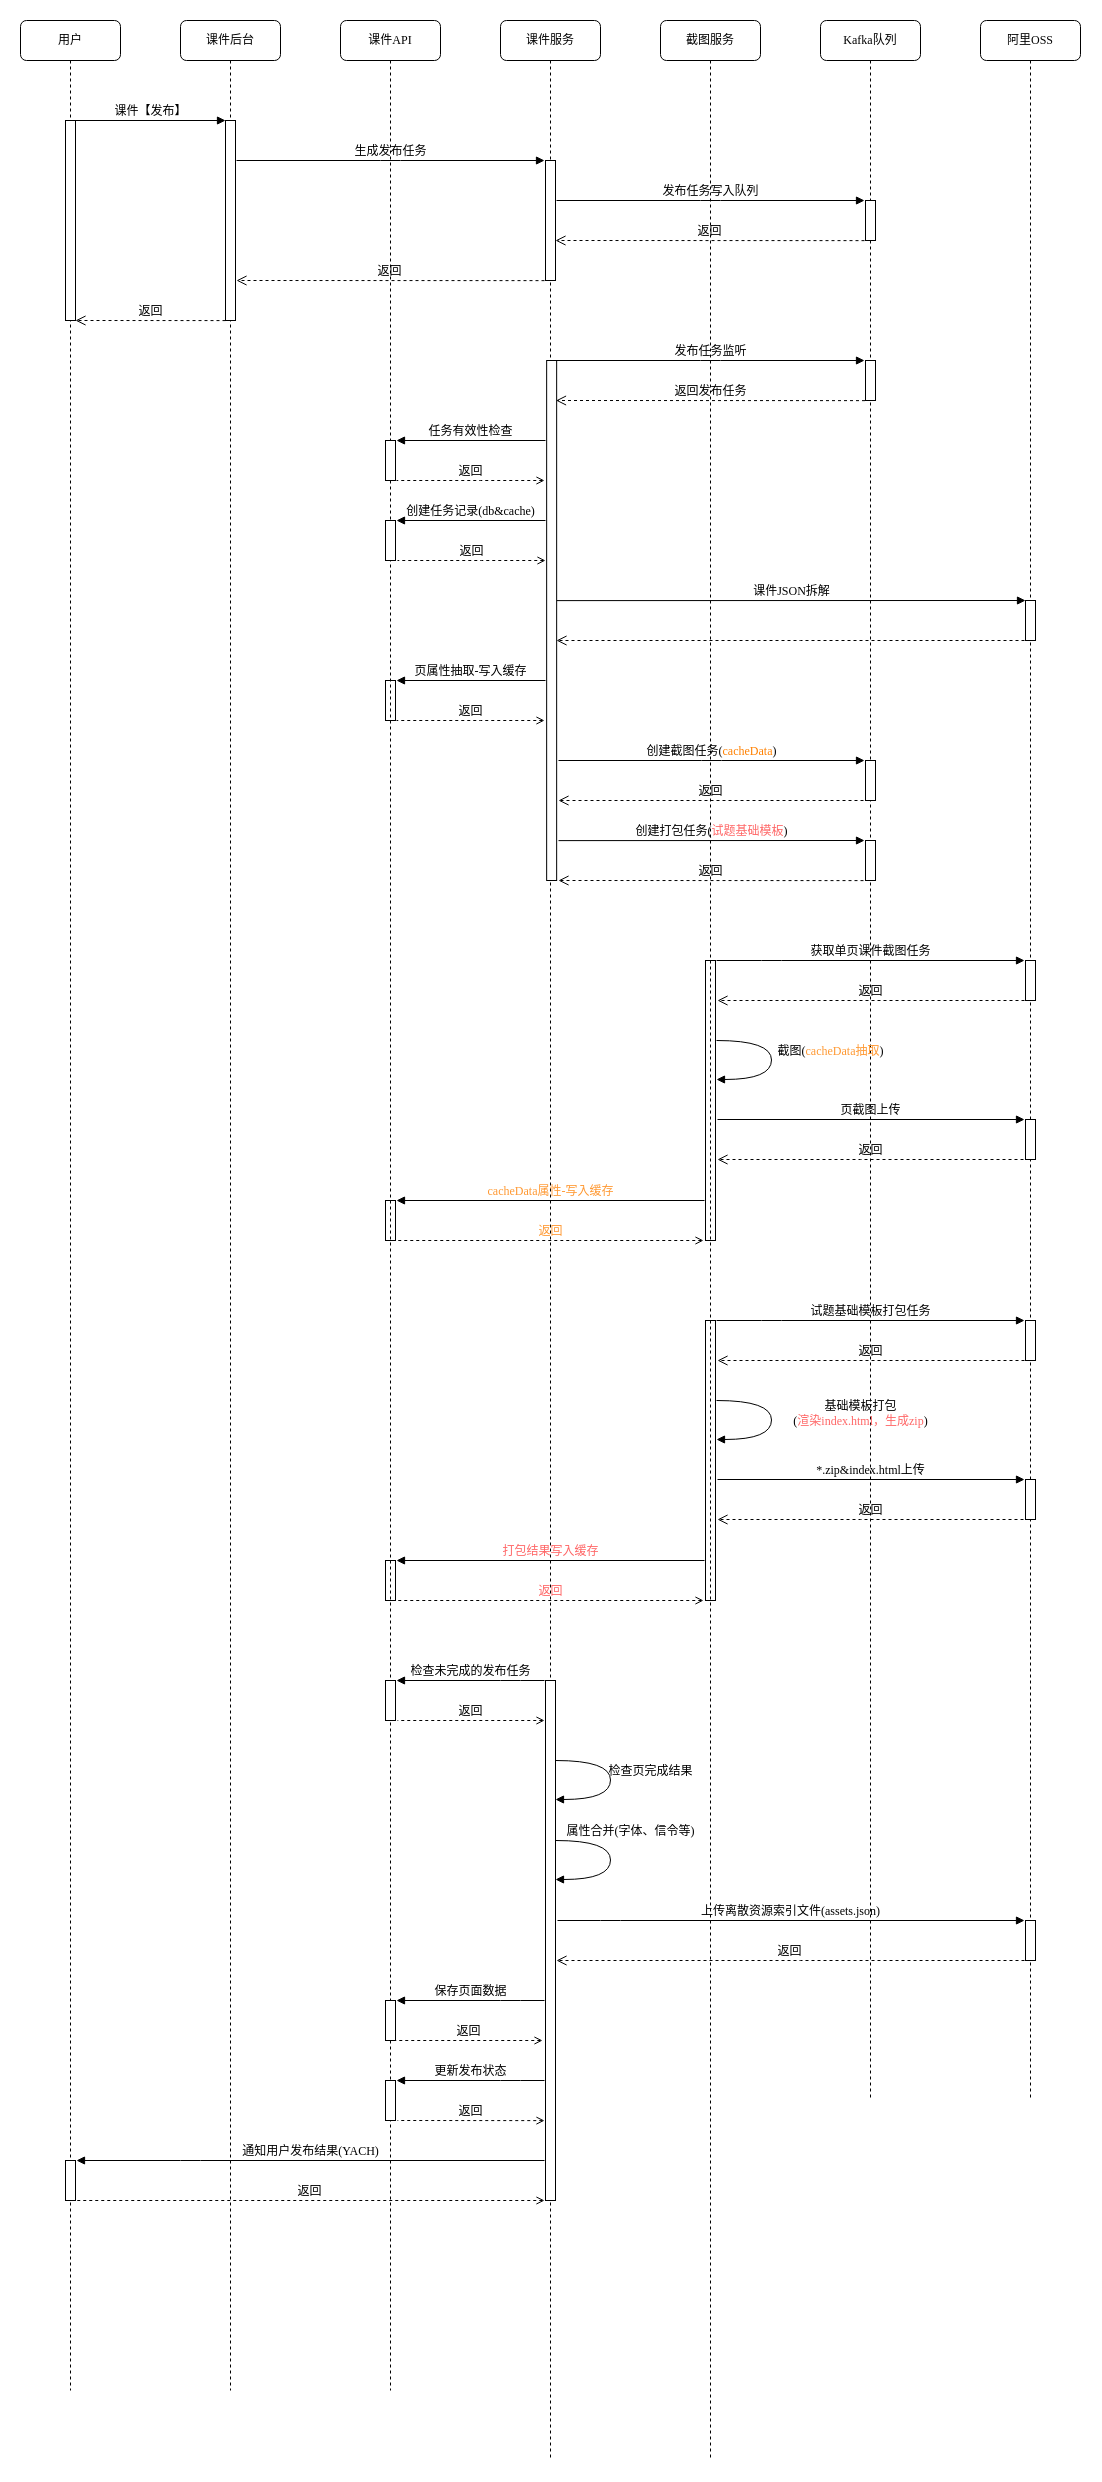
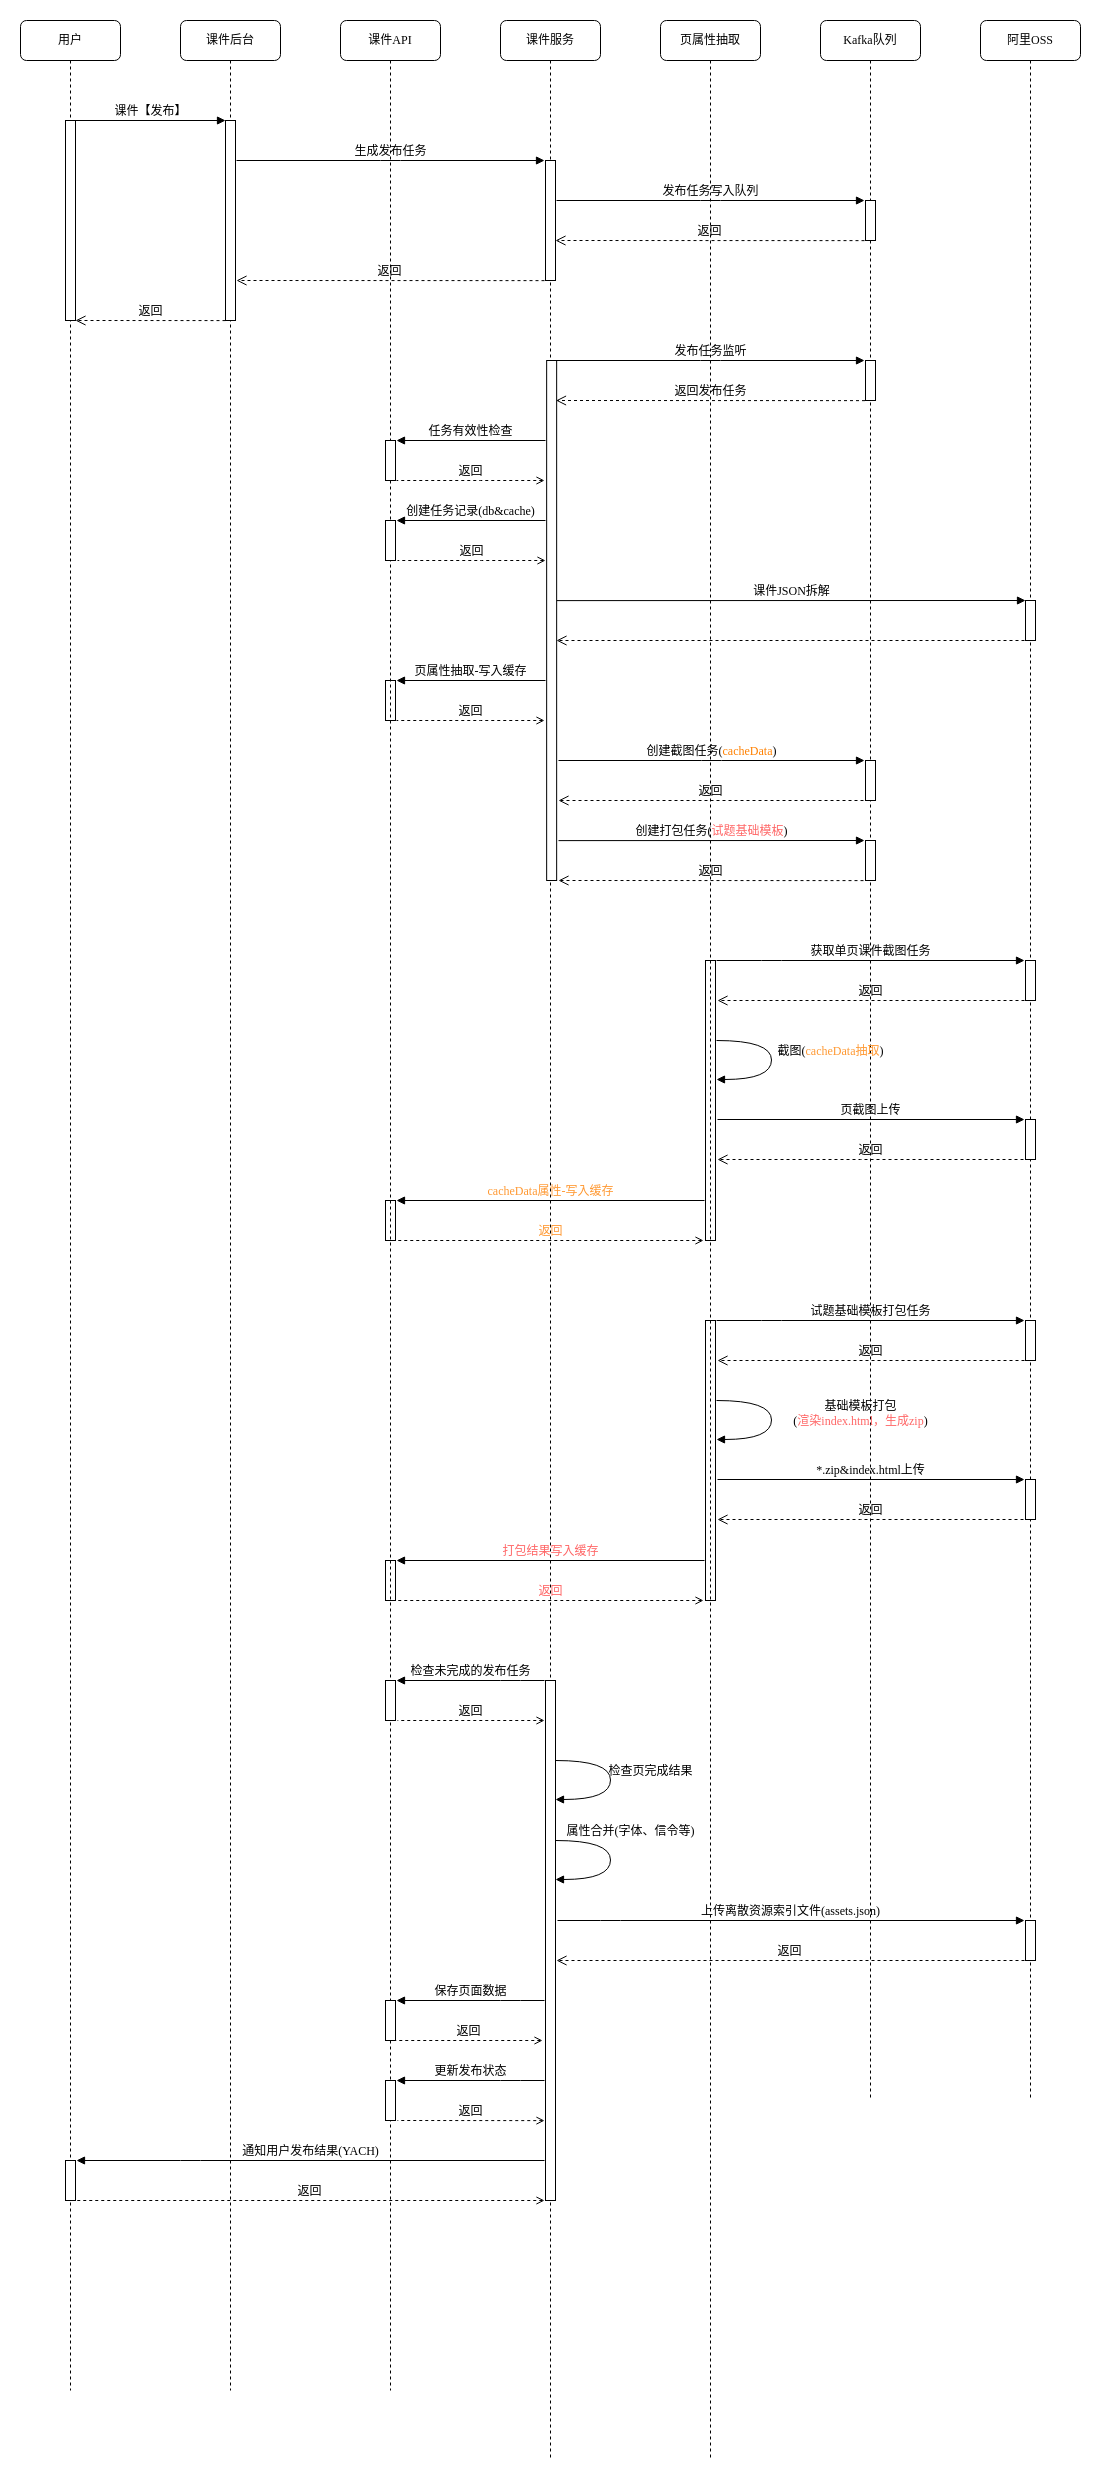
(711, 41) -> (711, 41)
